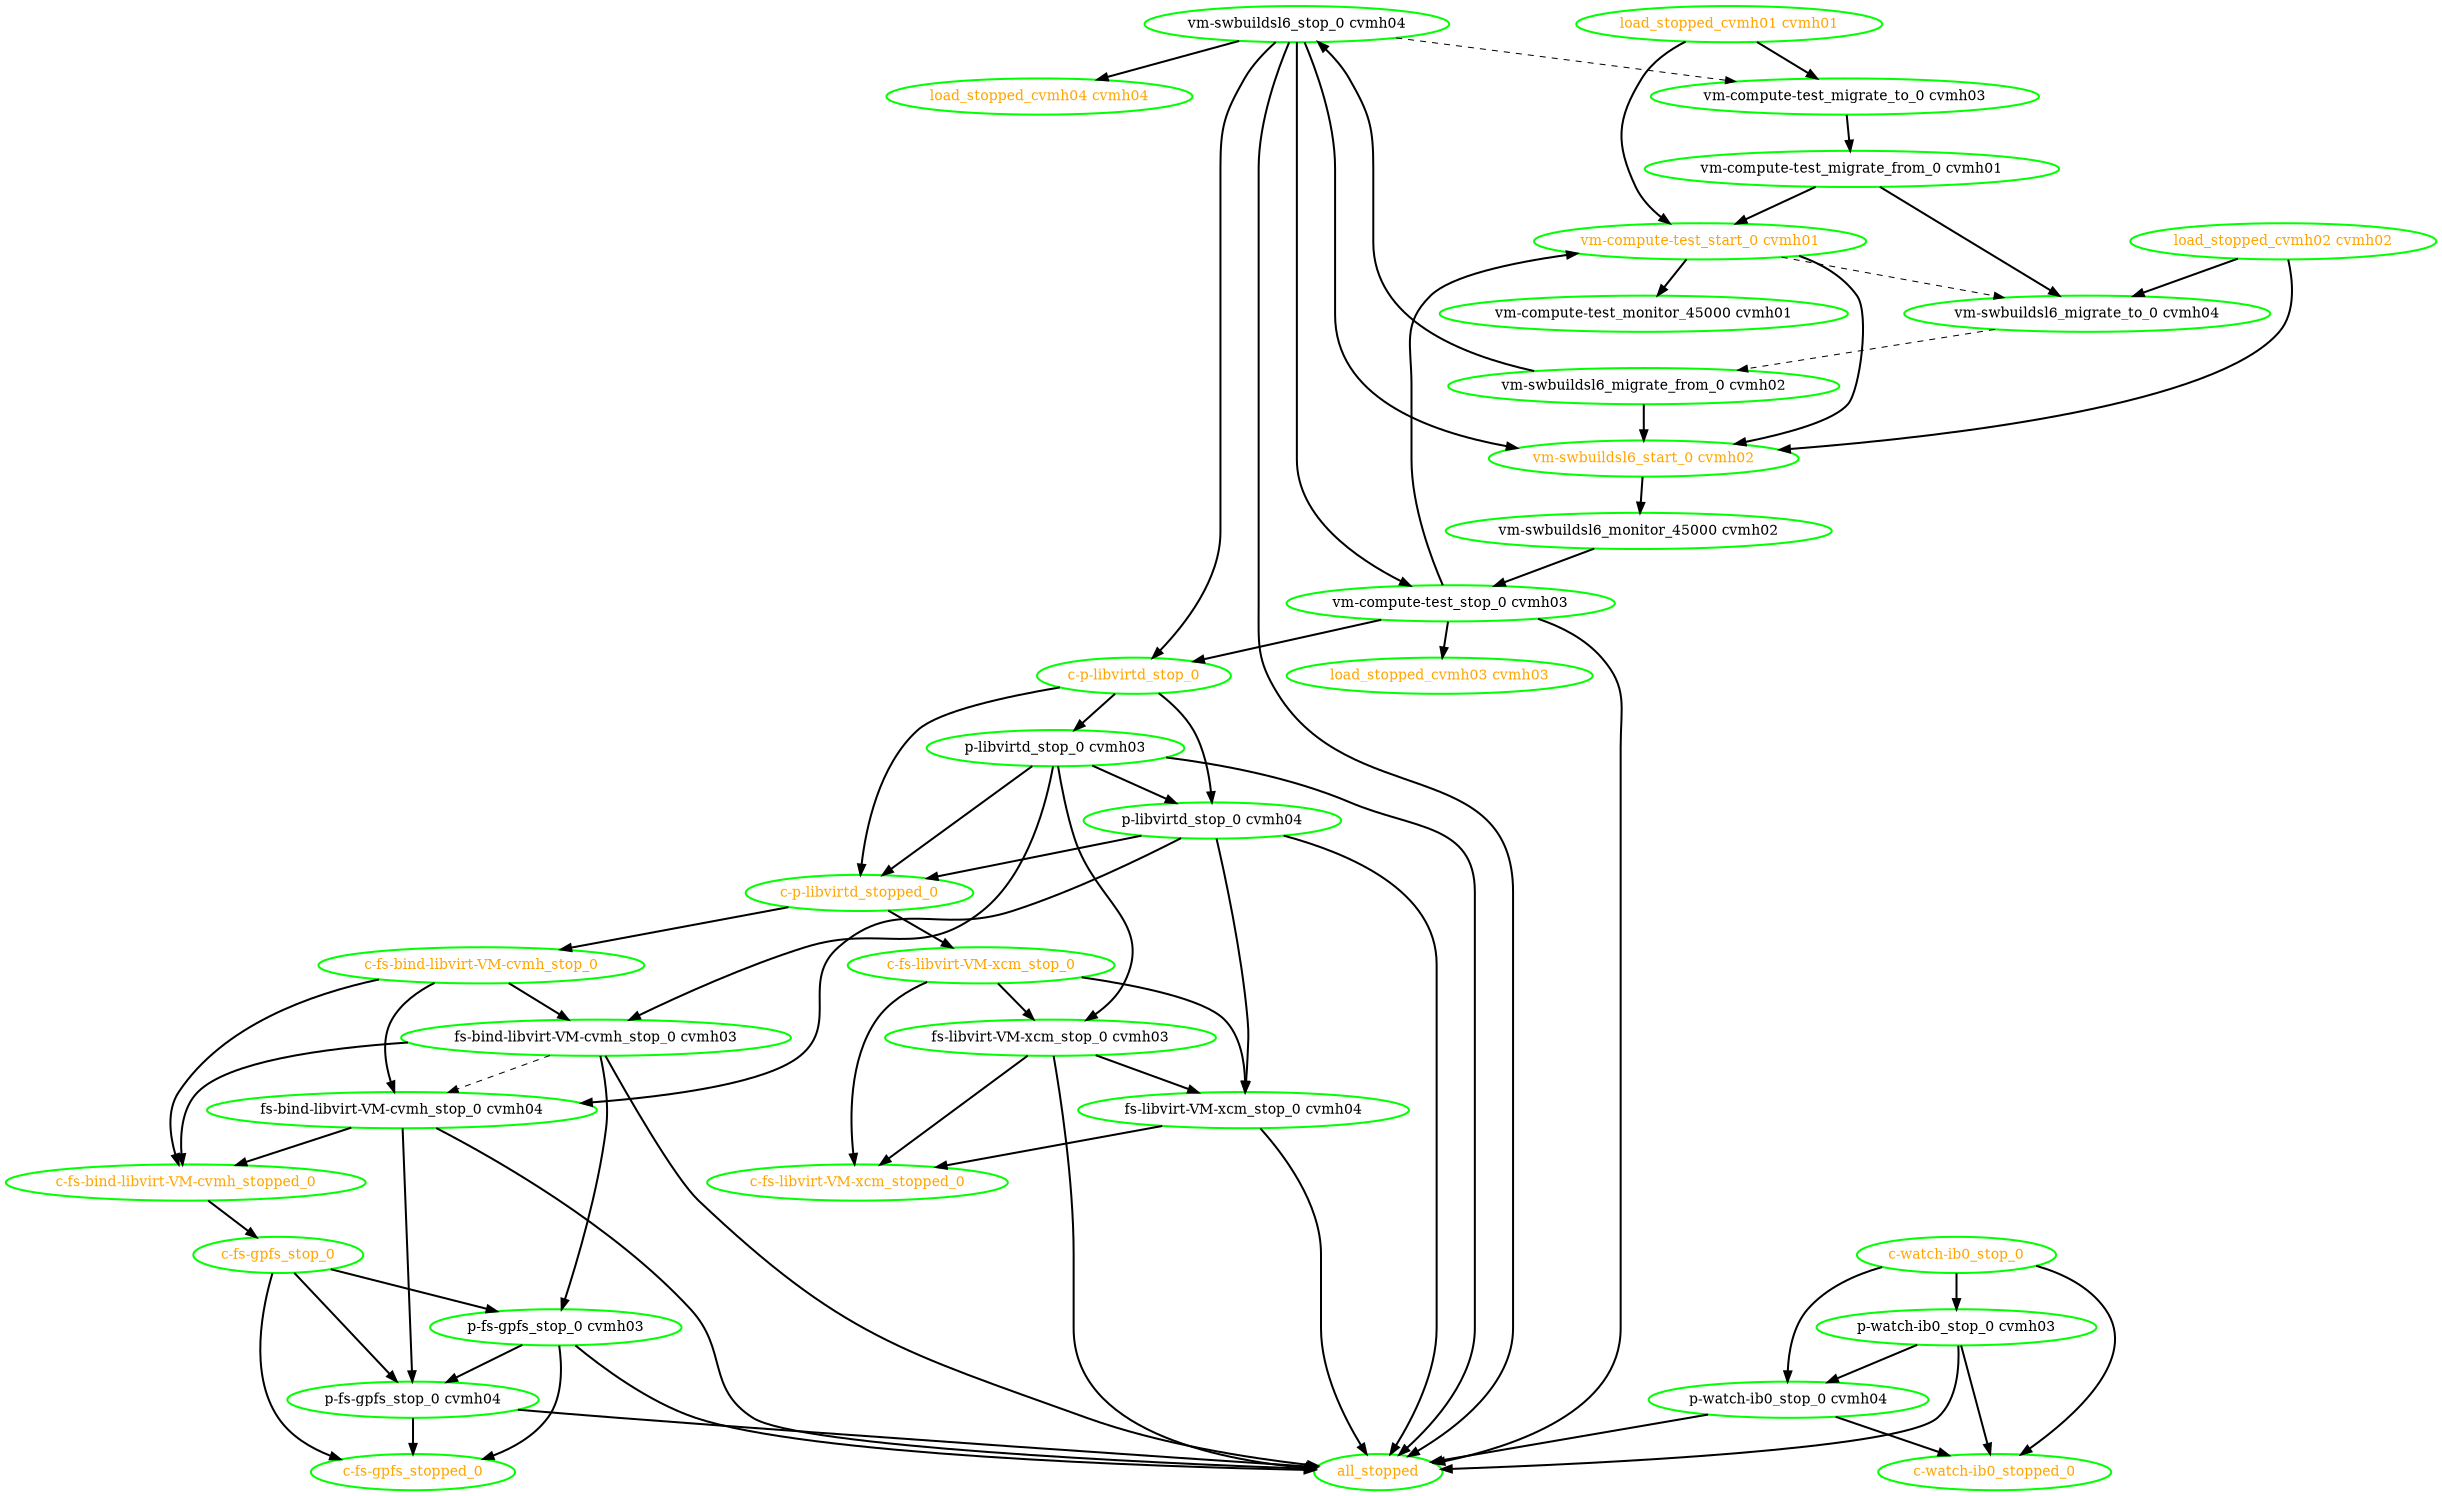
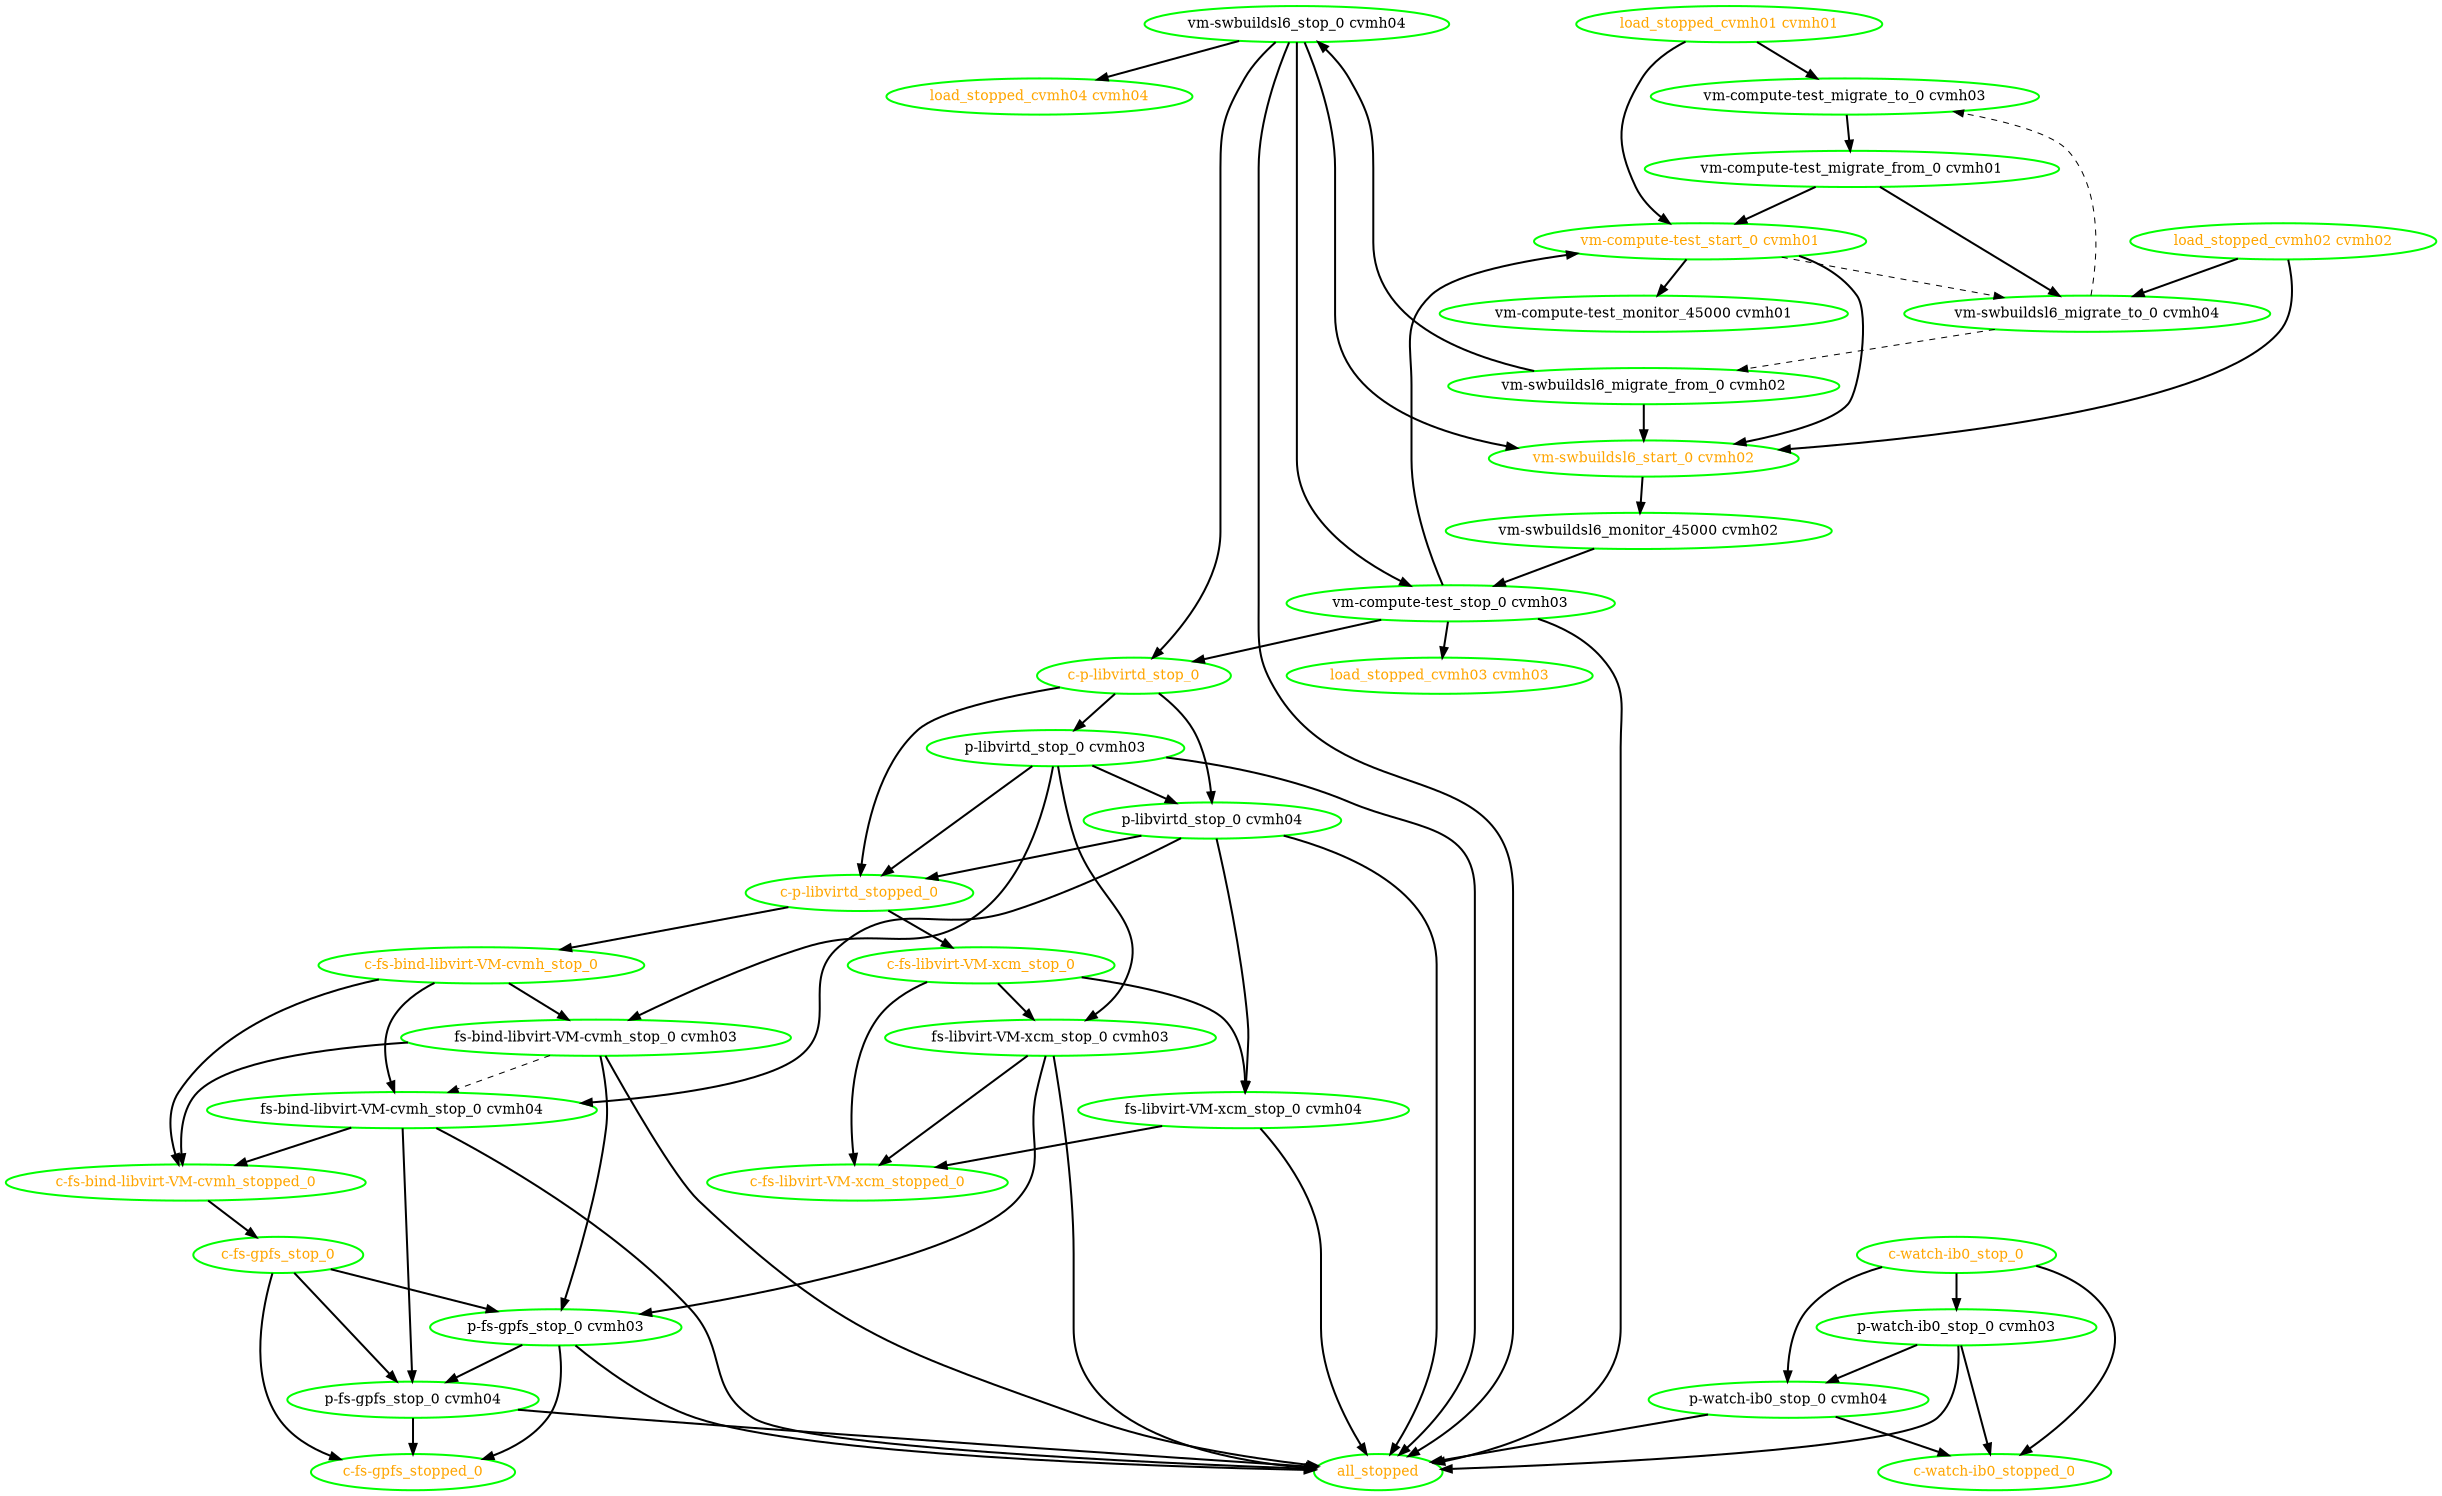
(1561, 59) -> (2079, 167)
(1142, 1072) -> (913, 1254)
